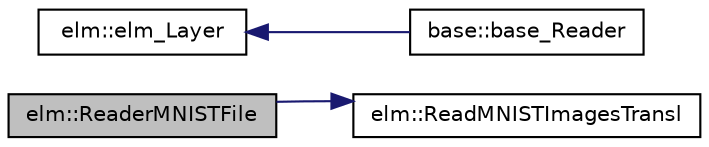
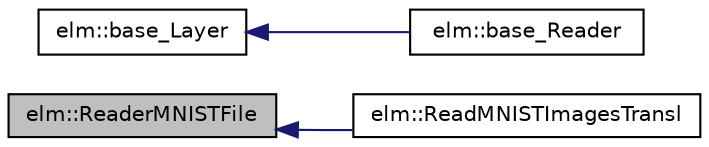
(142, 32) -> (142, 32)
(527, 32) -> (527, 32)
(304, 101) -> (326, 130)
